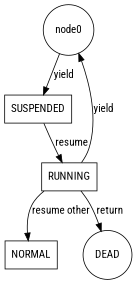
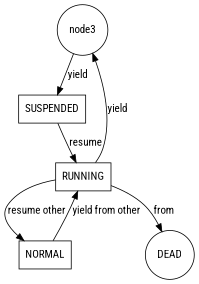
(69, 30) -> (83, 30)
(110, 211) -> (164, 211)
none -> (65, 220)
